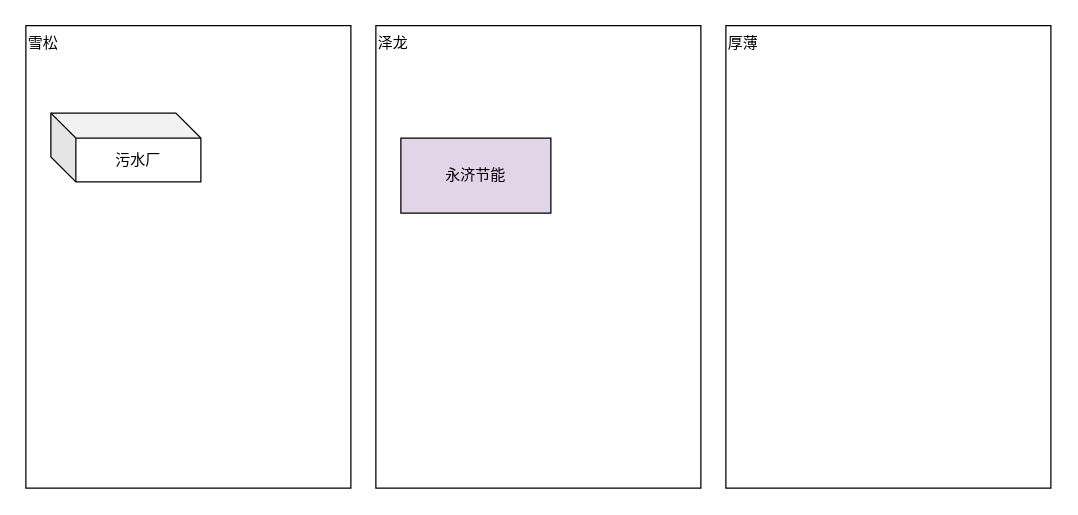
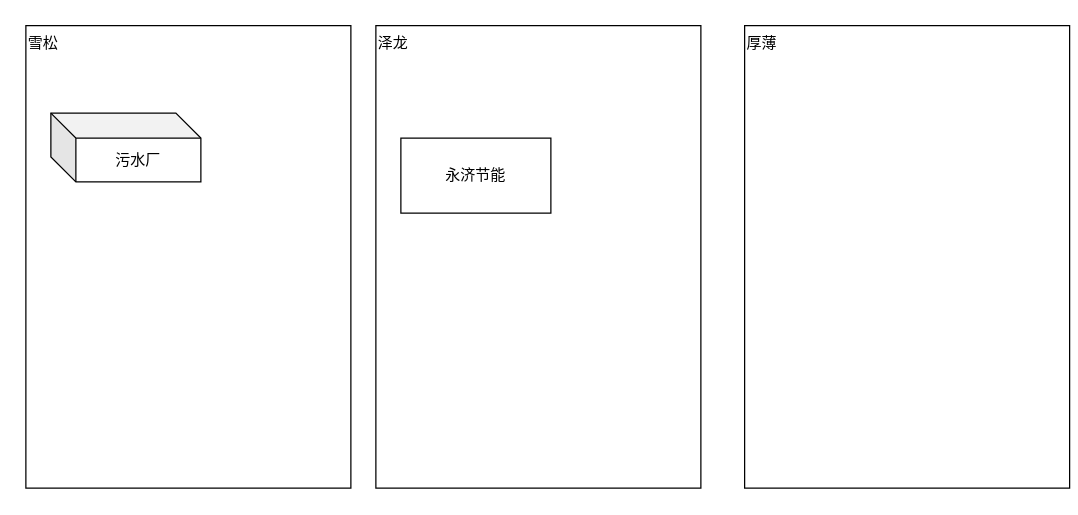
(476, 176) -> (476, 176)
(888, 257) -> (907, 257)
